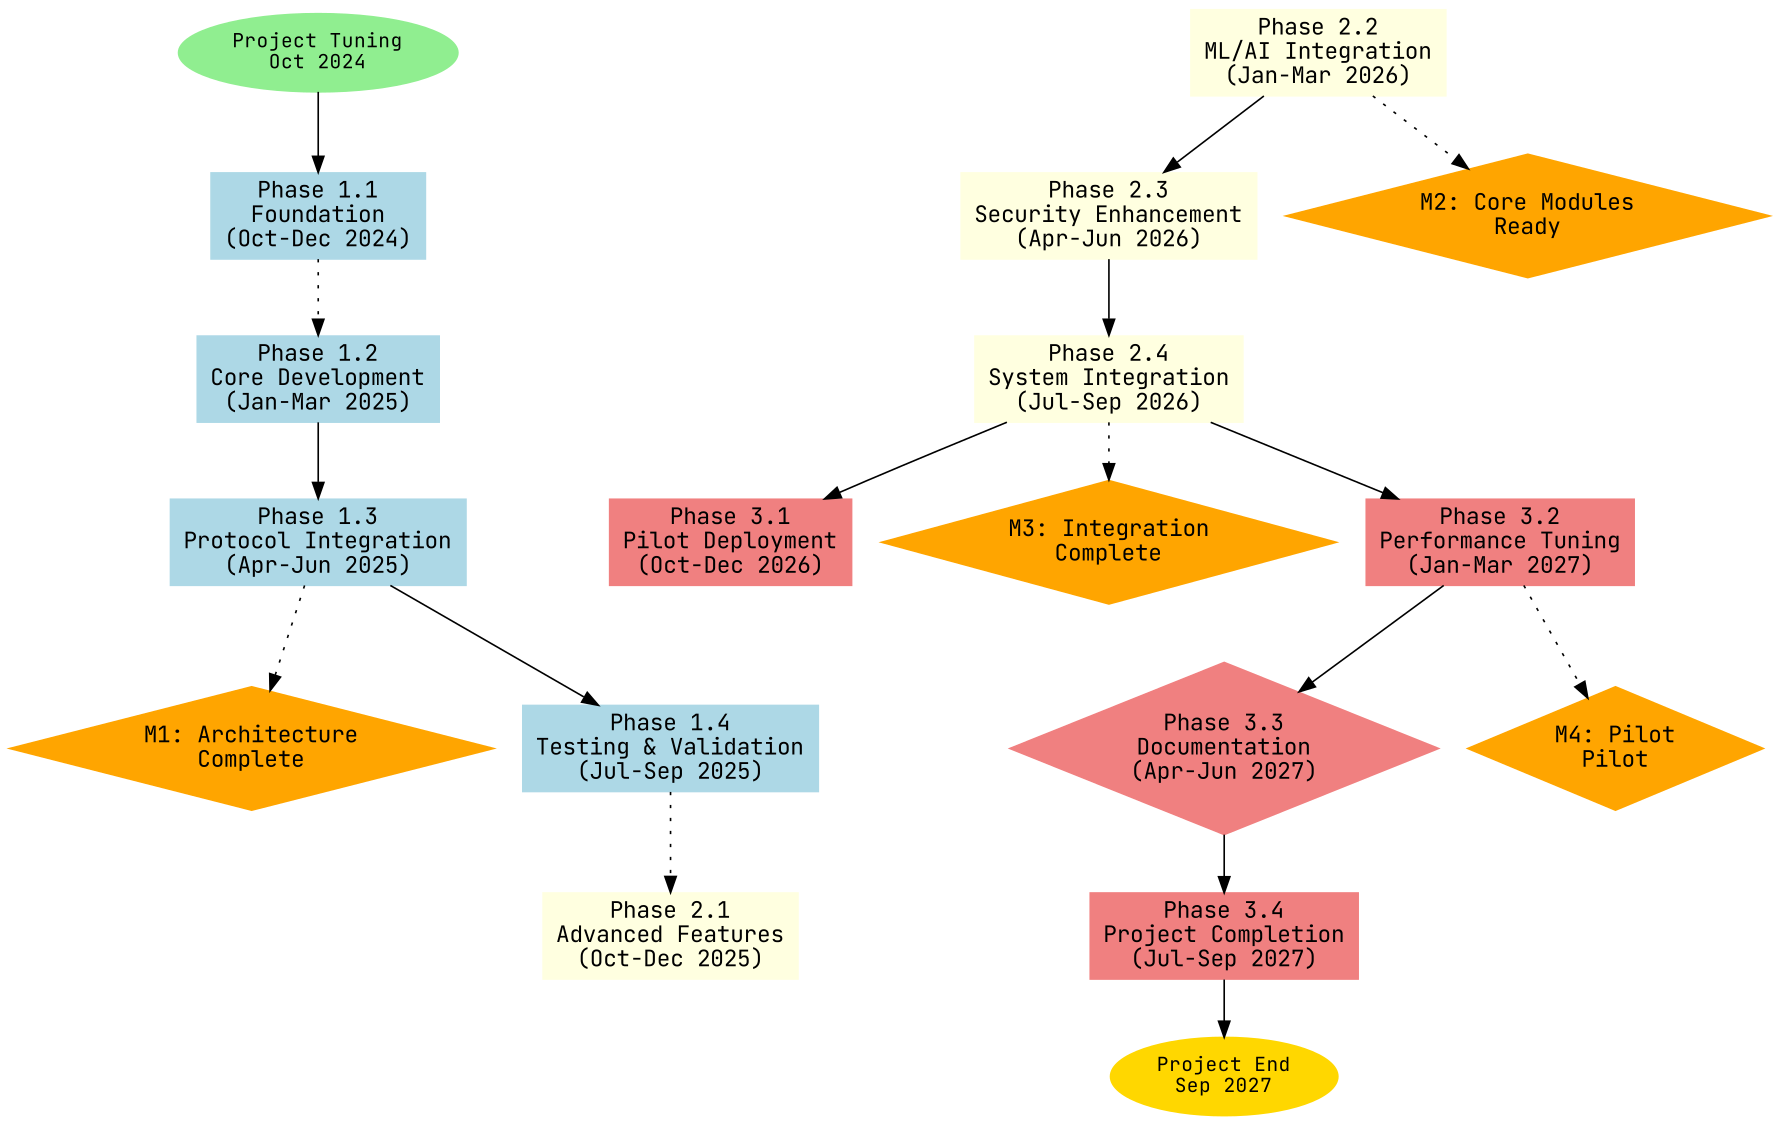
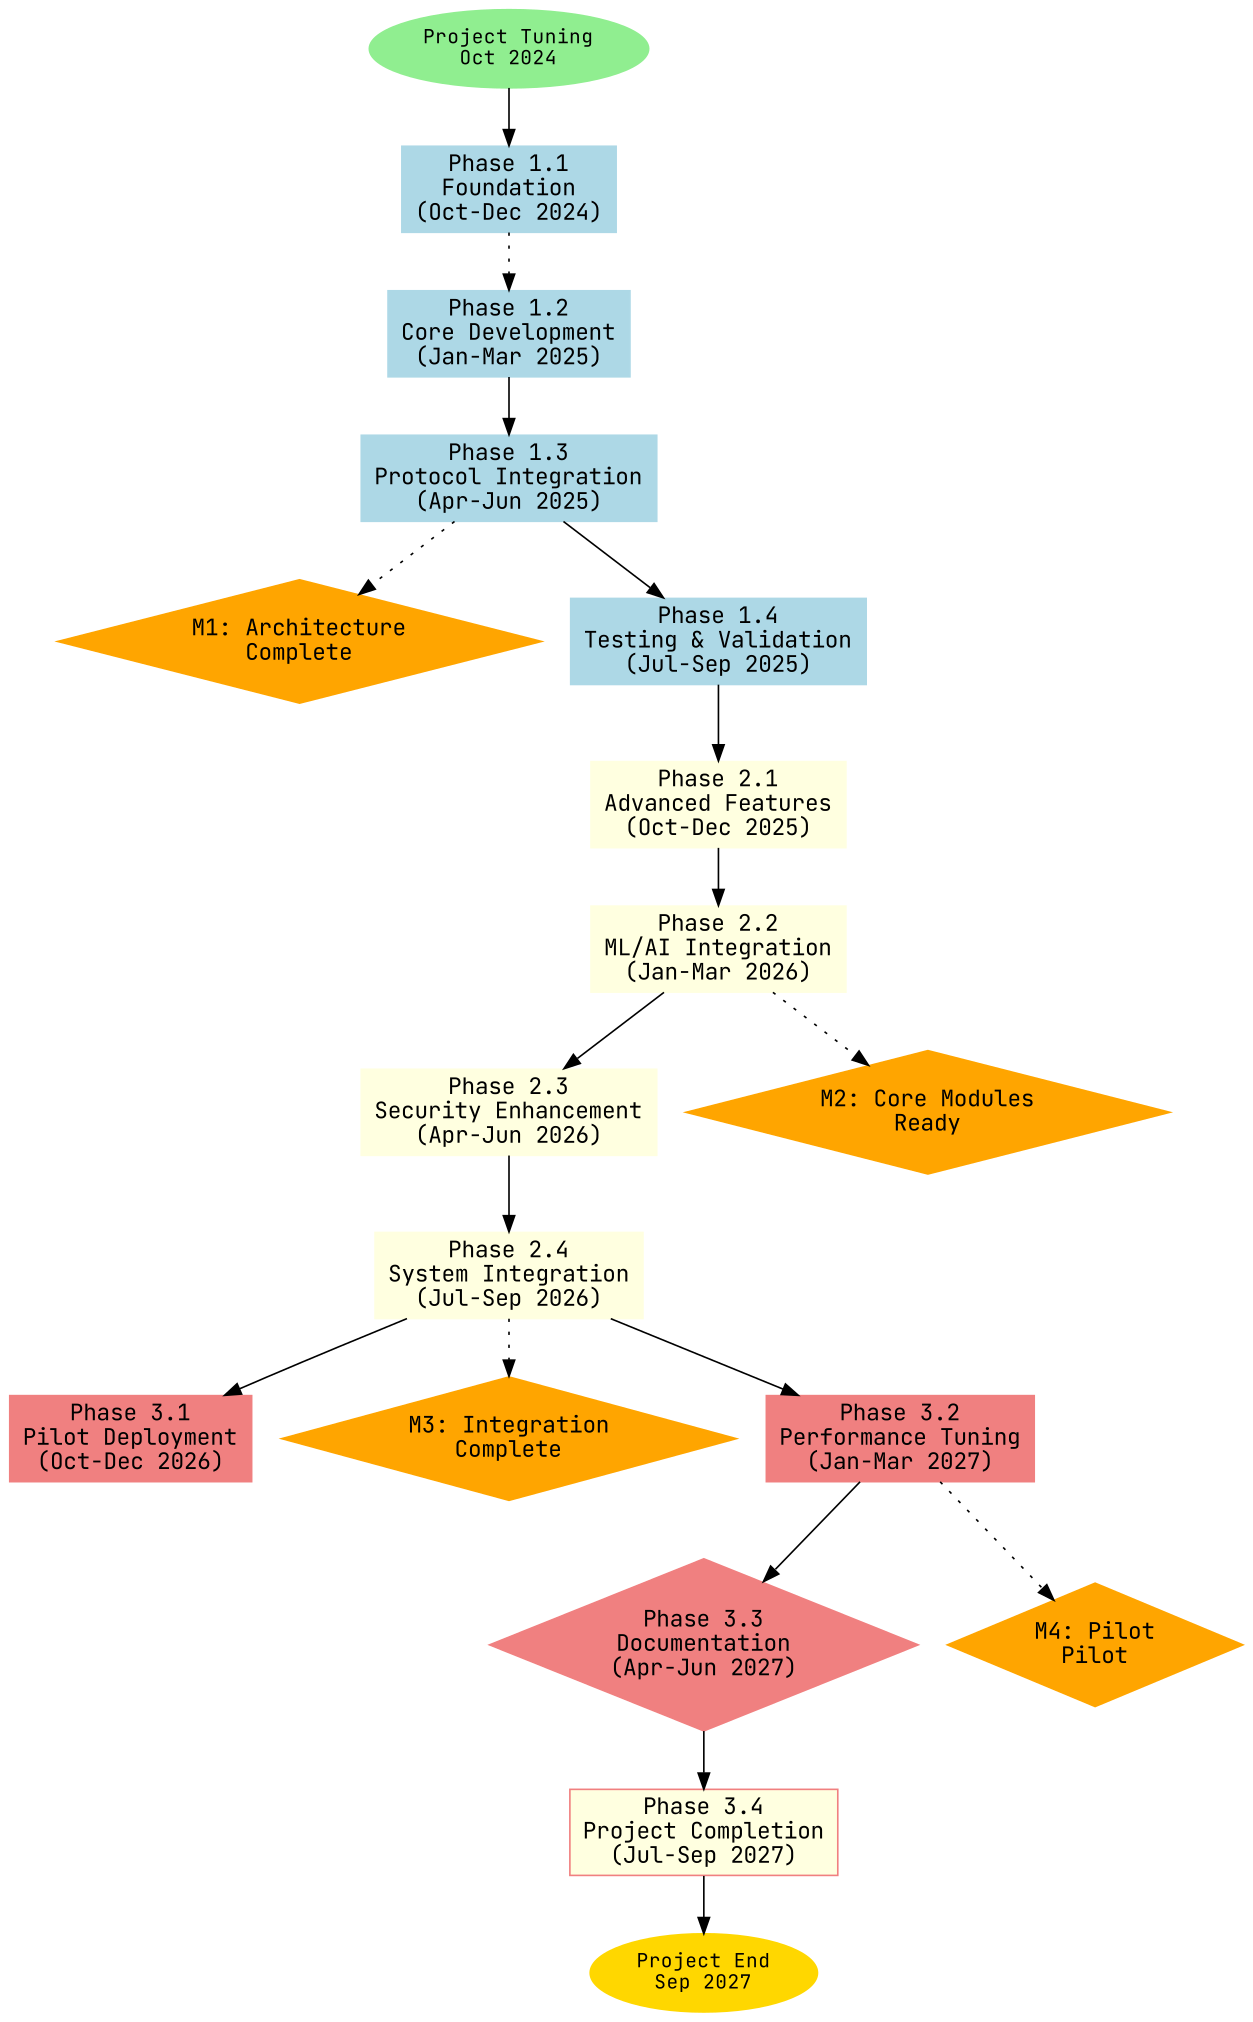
(671, 834) -> (718, 715)
none -> (718, 869)
(1224, 936) -> (704, 1832)
